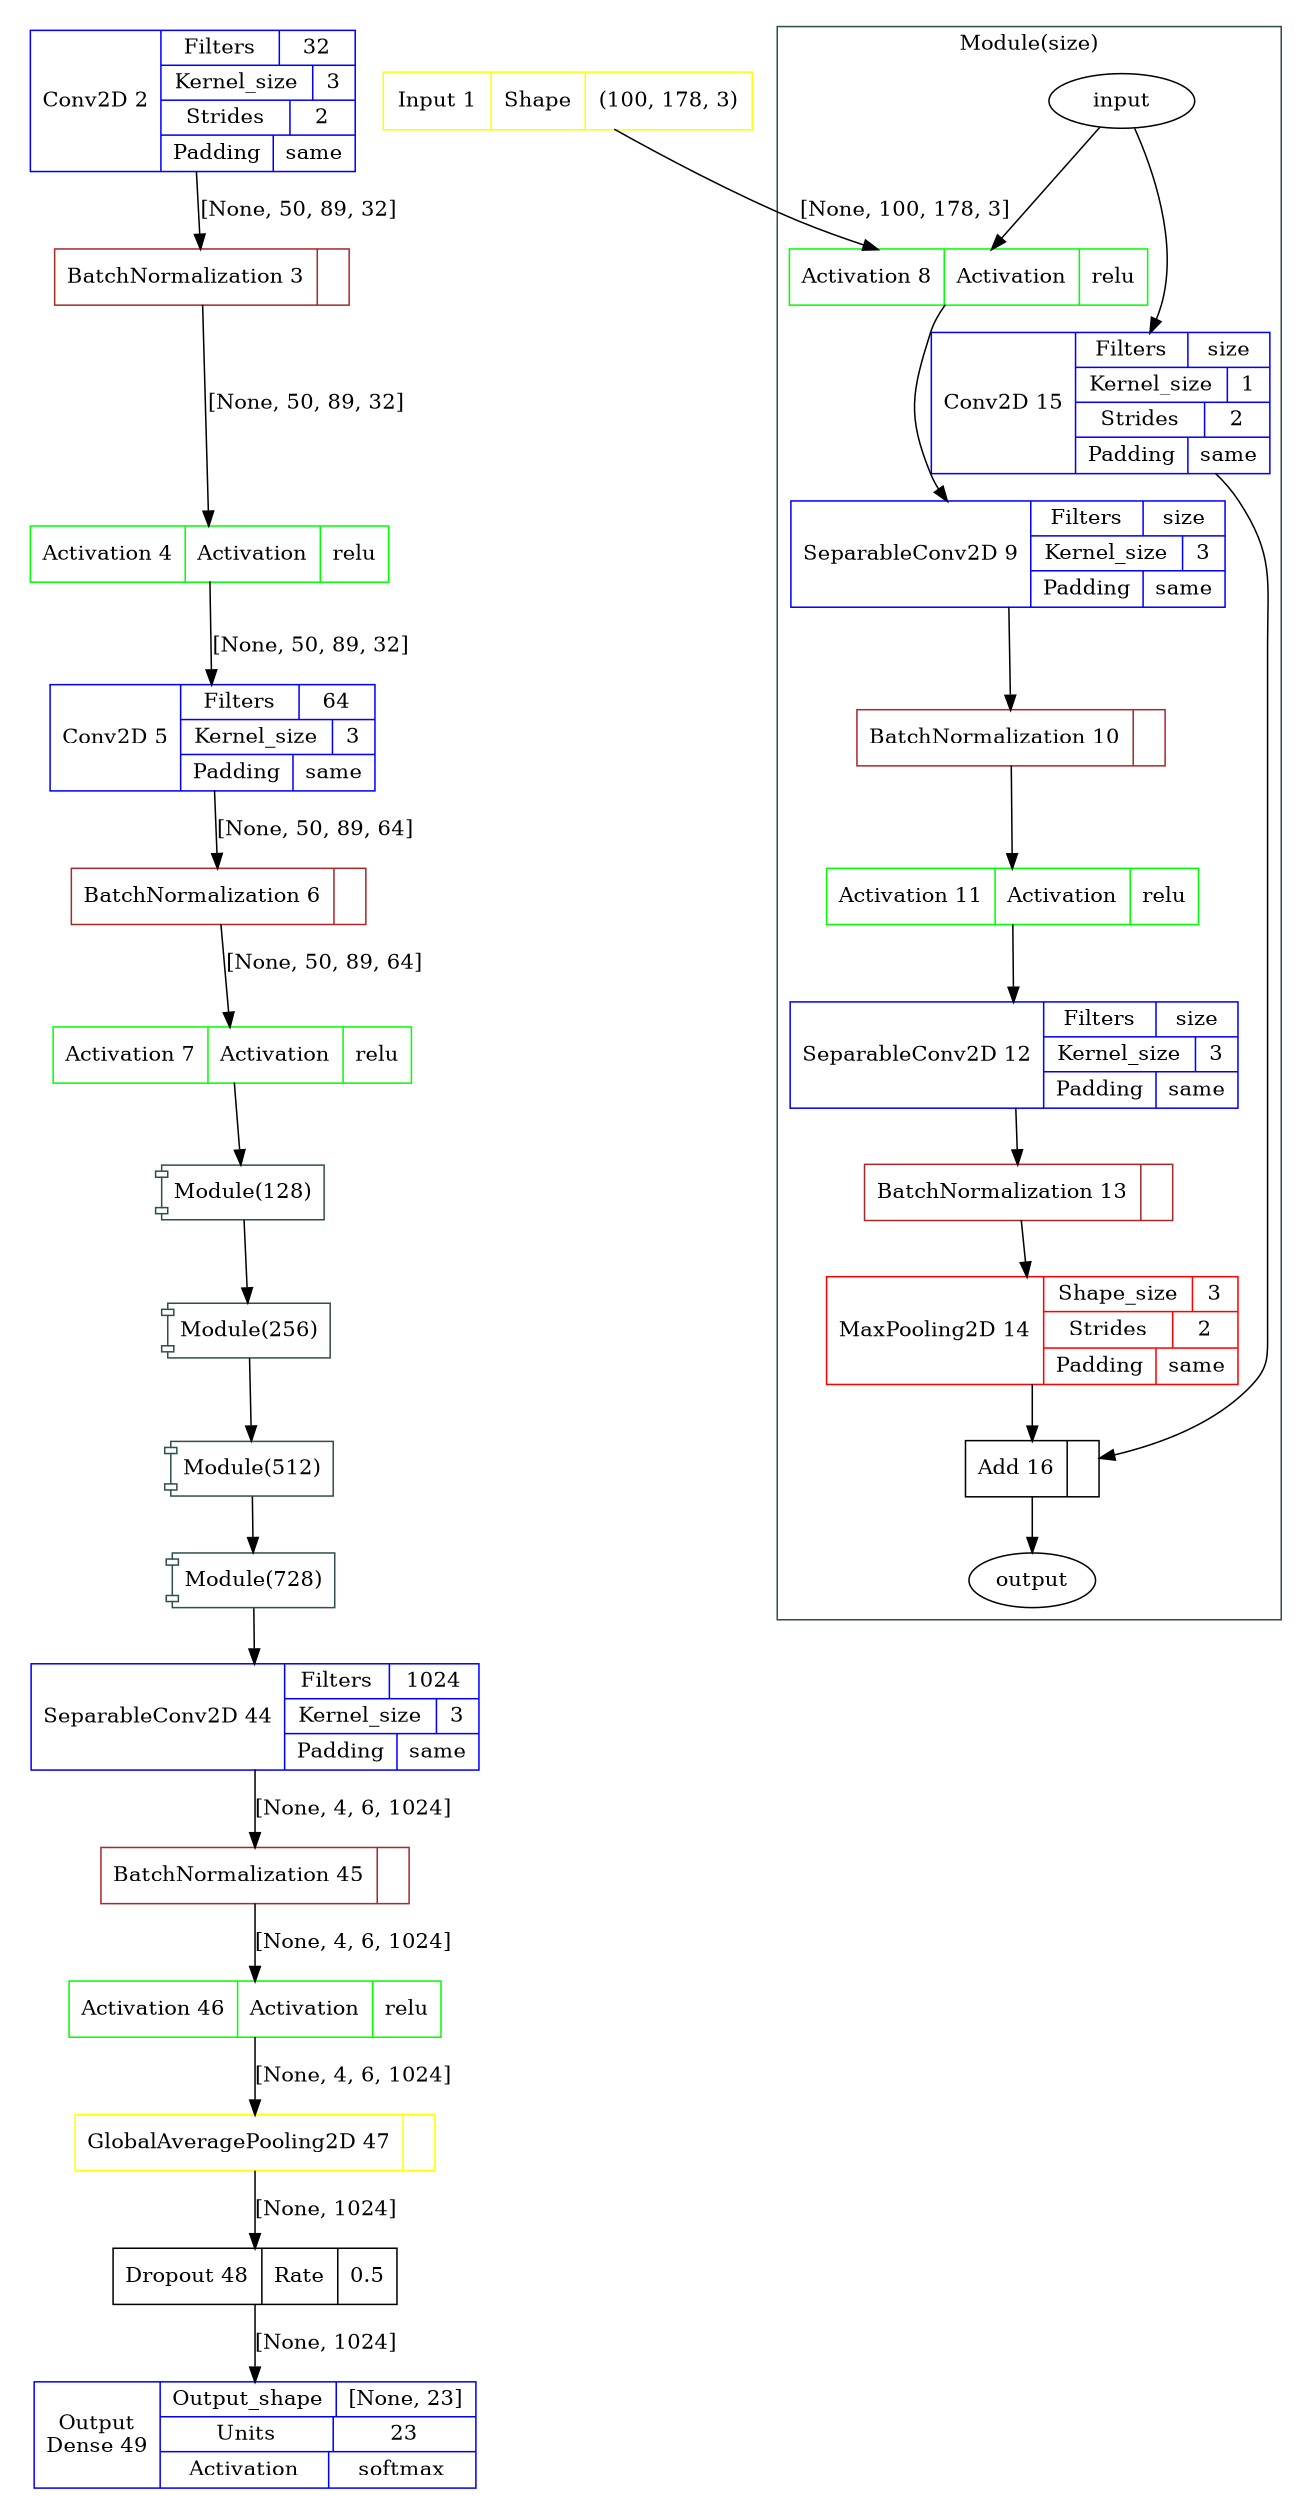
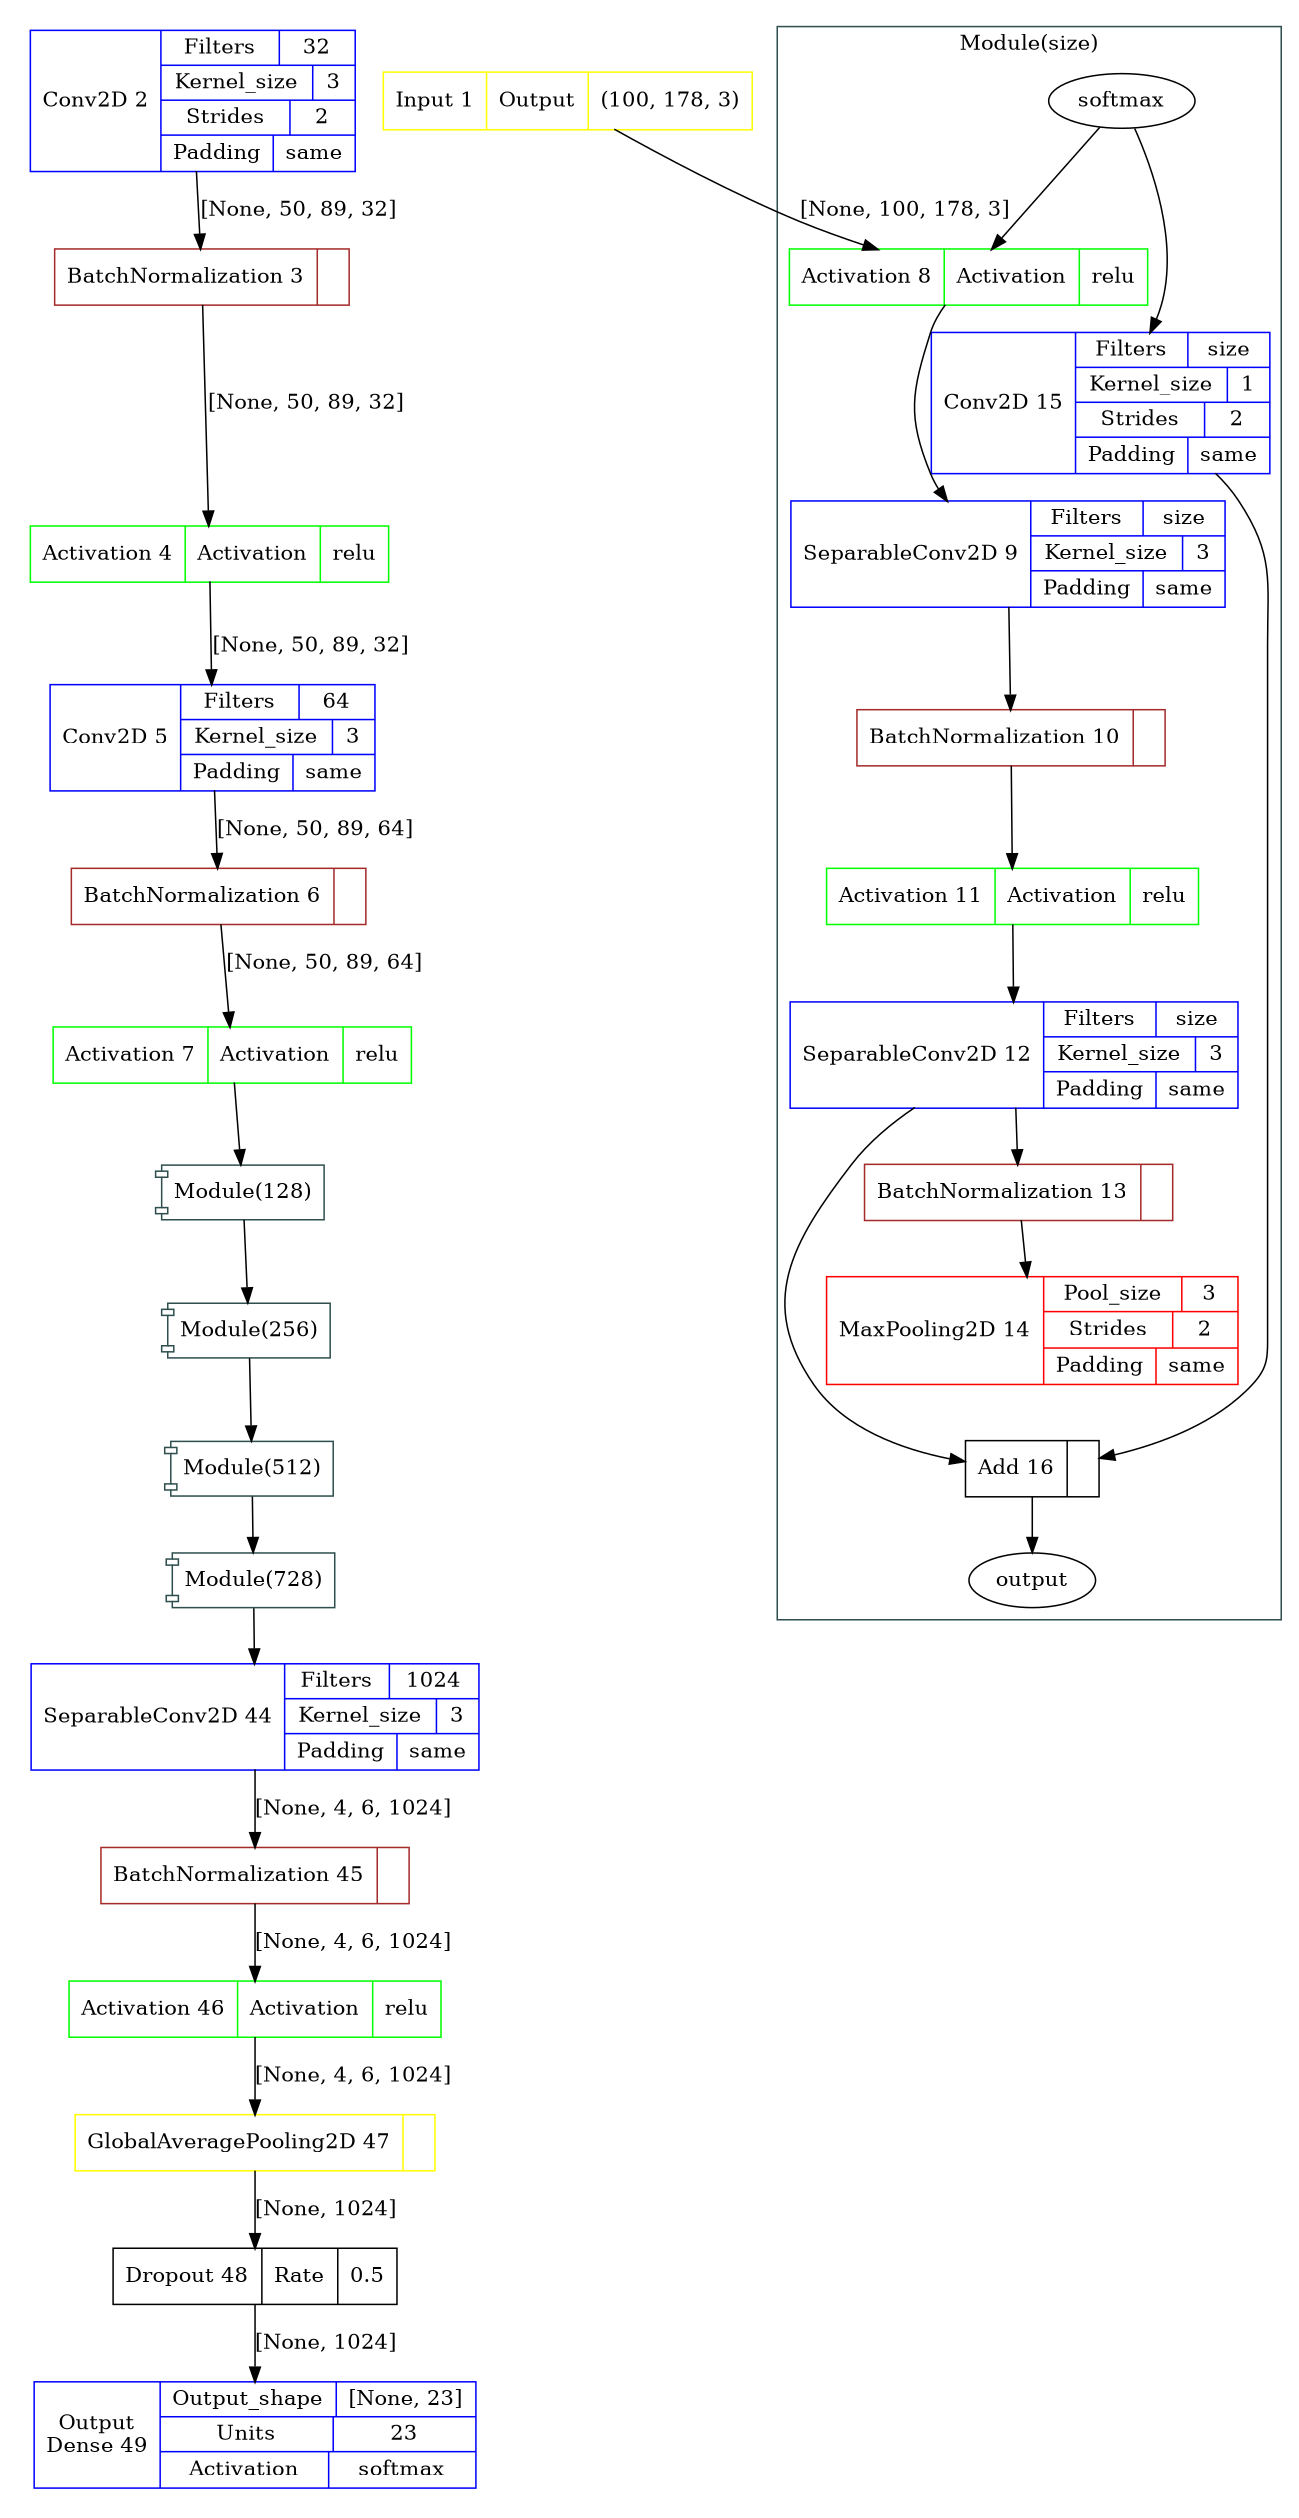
(538, 100) -> (537, 100)
(1122, 101) -> (1122, 101)
(1118, 1293) -> (1113, 1293)
(1032, 1405) -> (786, 1317)
